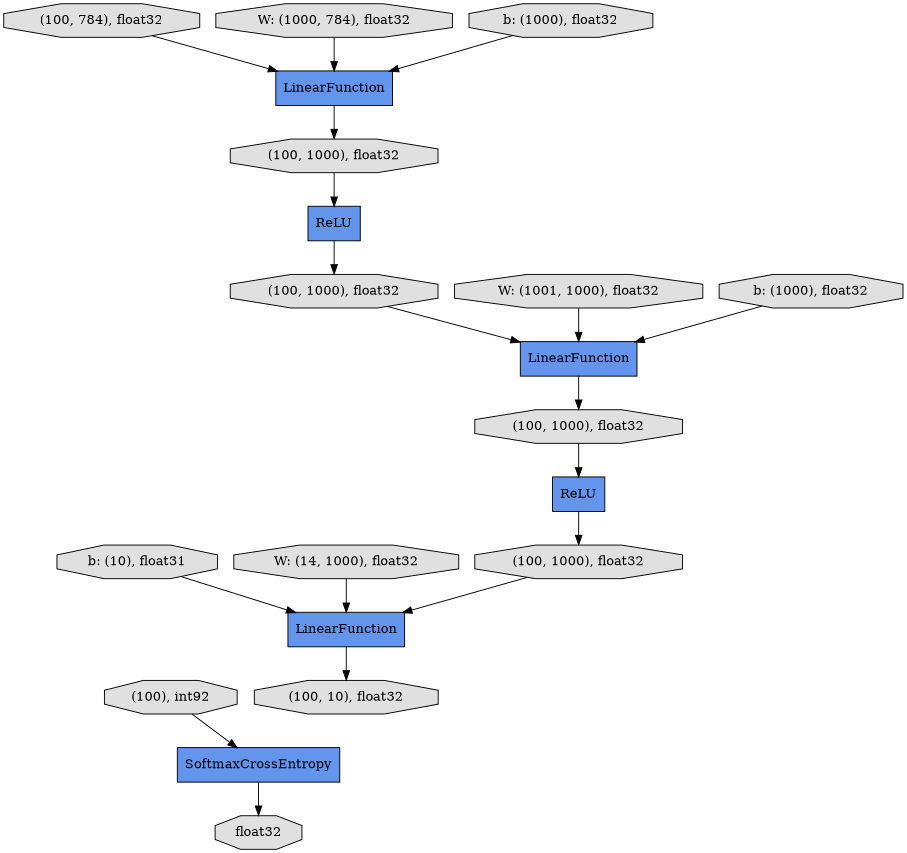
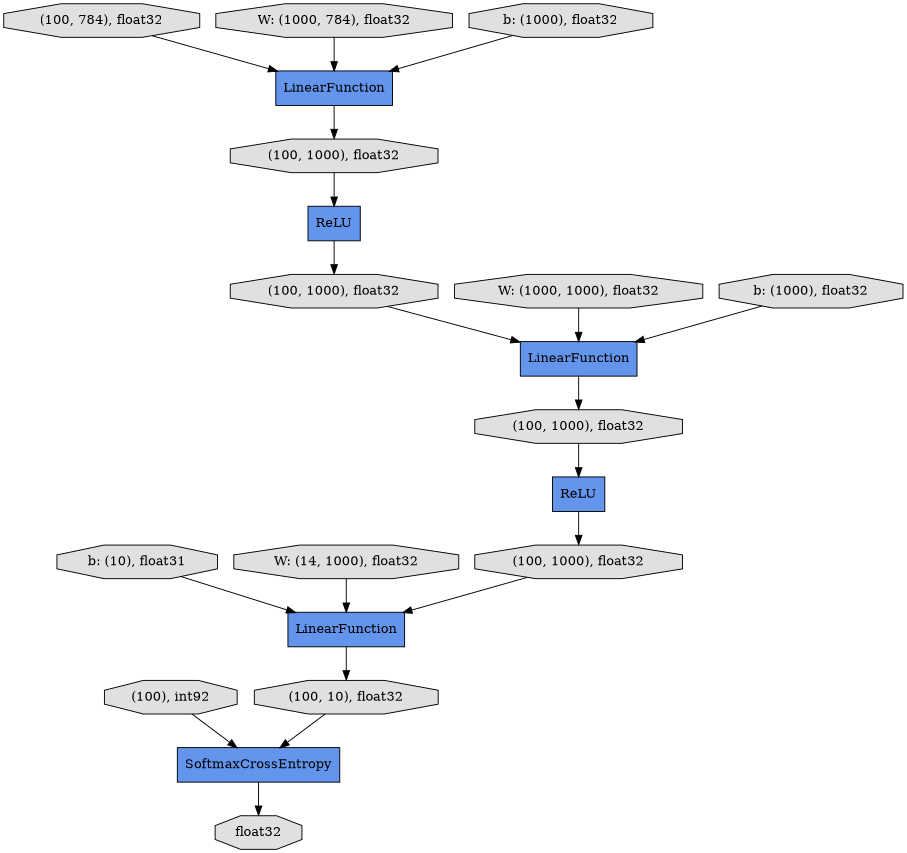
(579, 291) -> (579, 291)
none -> (306, 728)
